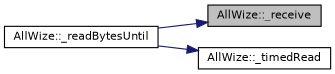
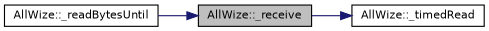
(173, 48) -> (326, 16)
